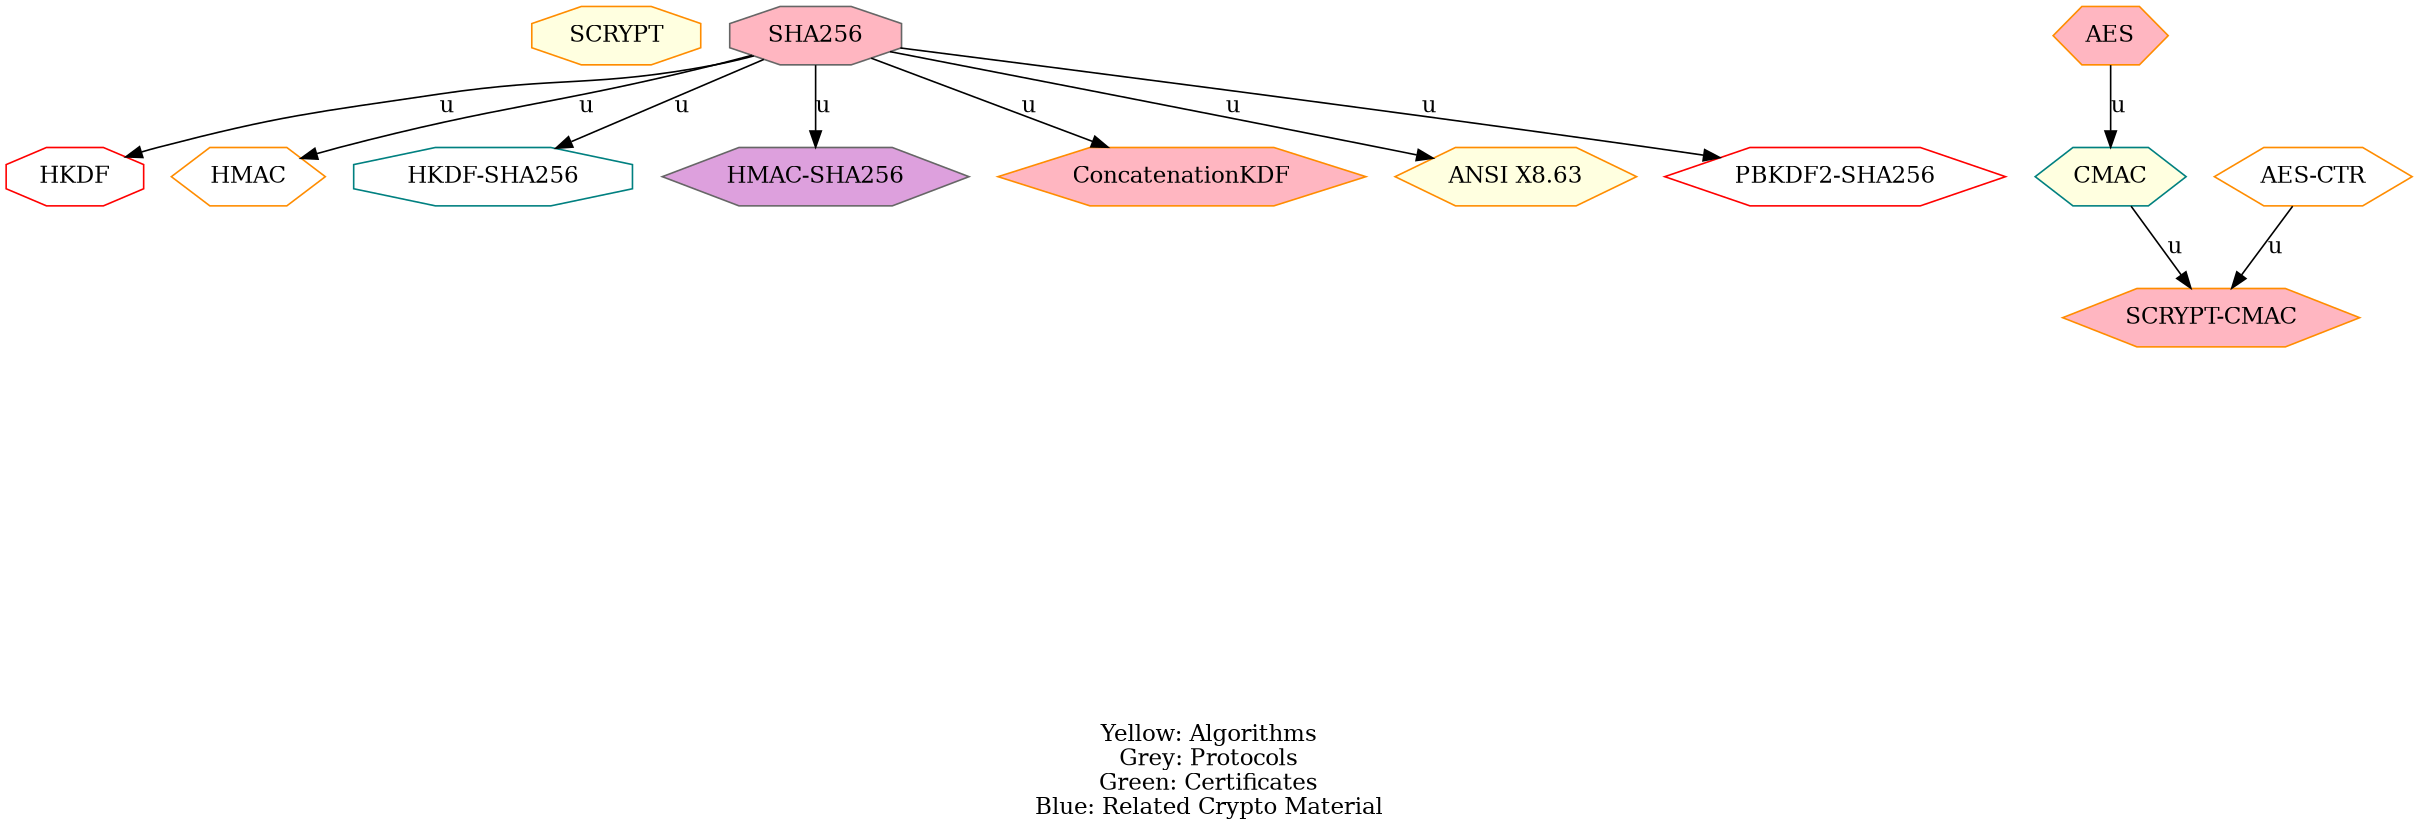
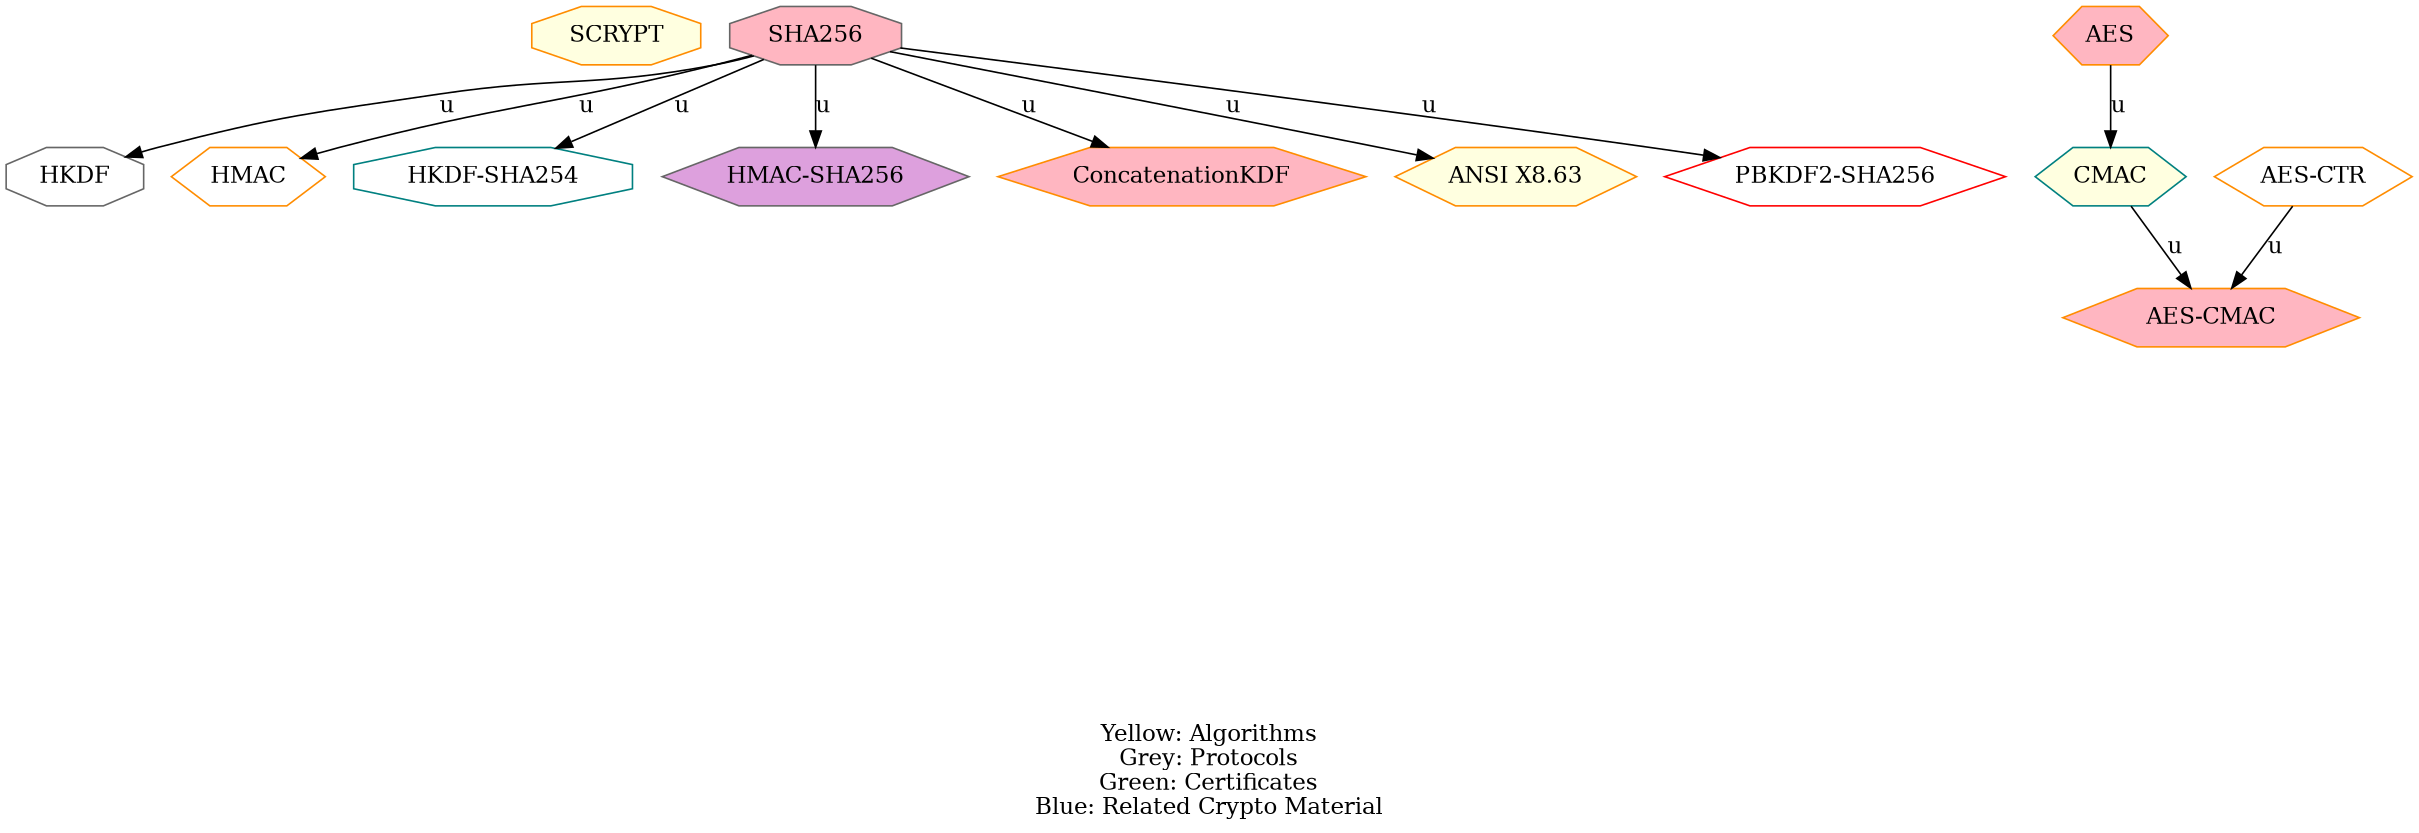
(75, 177) -> (75, 177)
(493, 177) -> (493, 177)
(2211, 318) -> (2211, 318)
